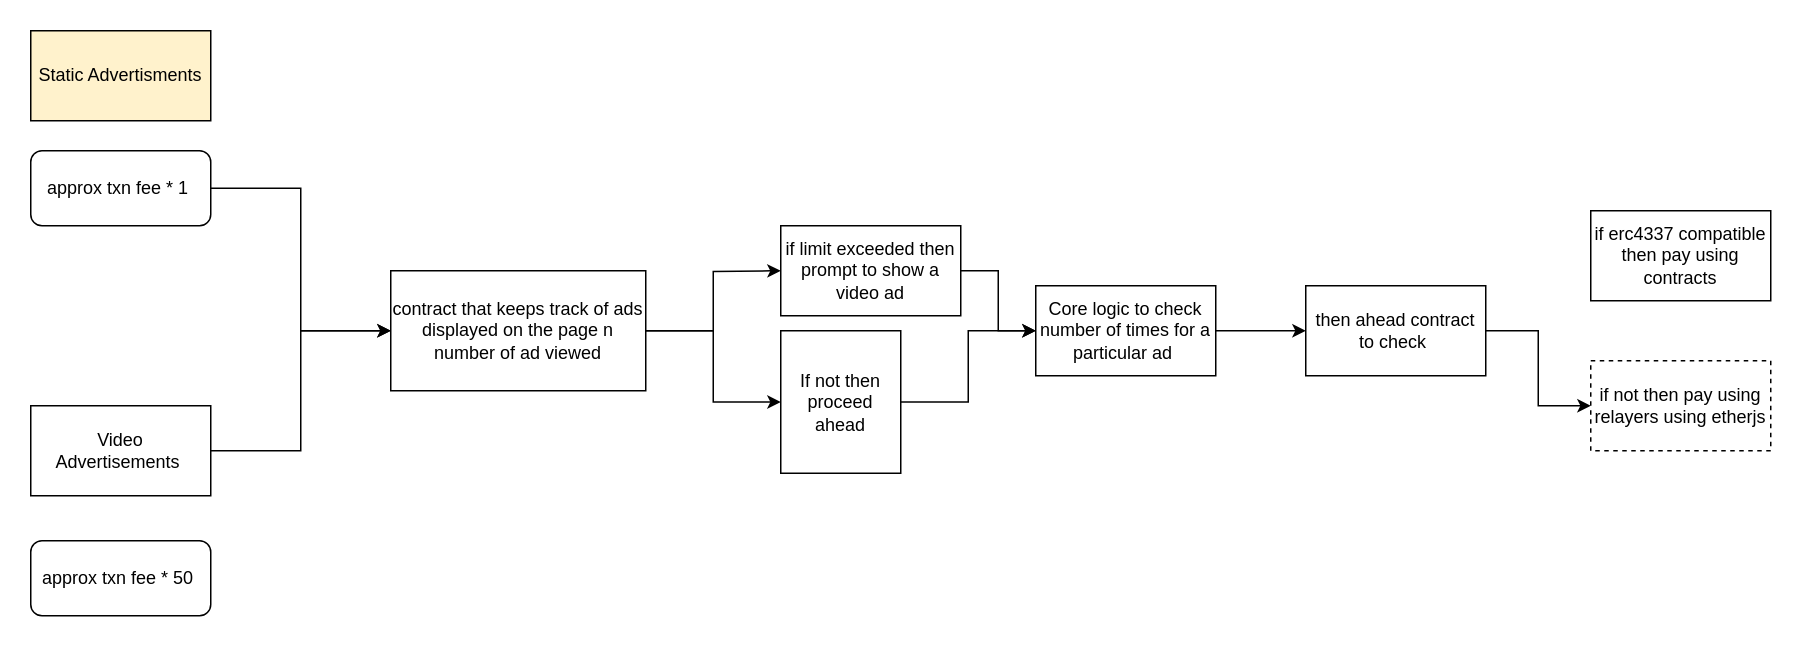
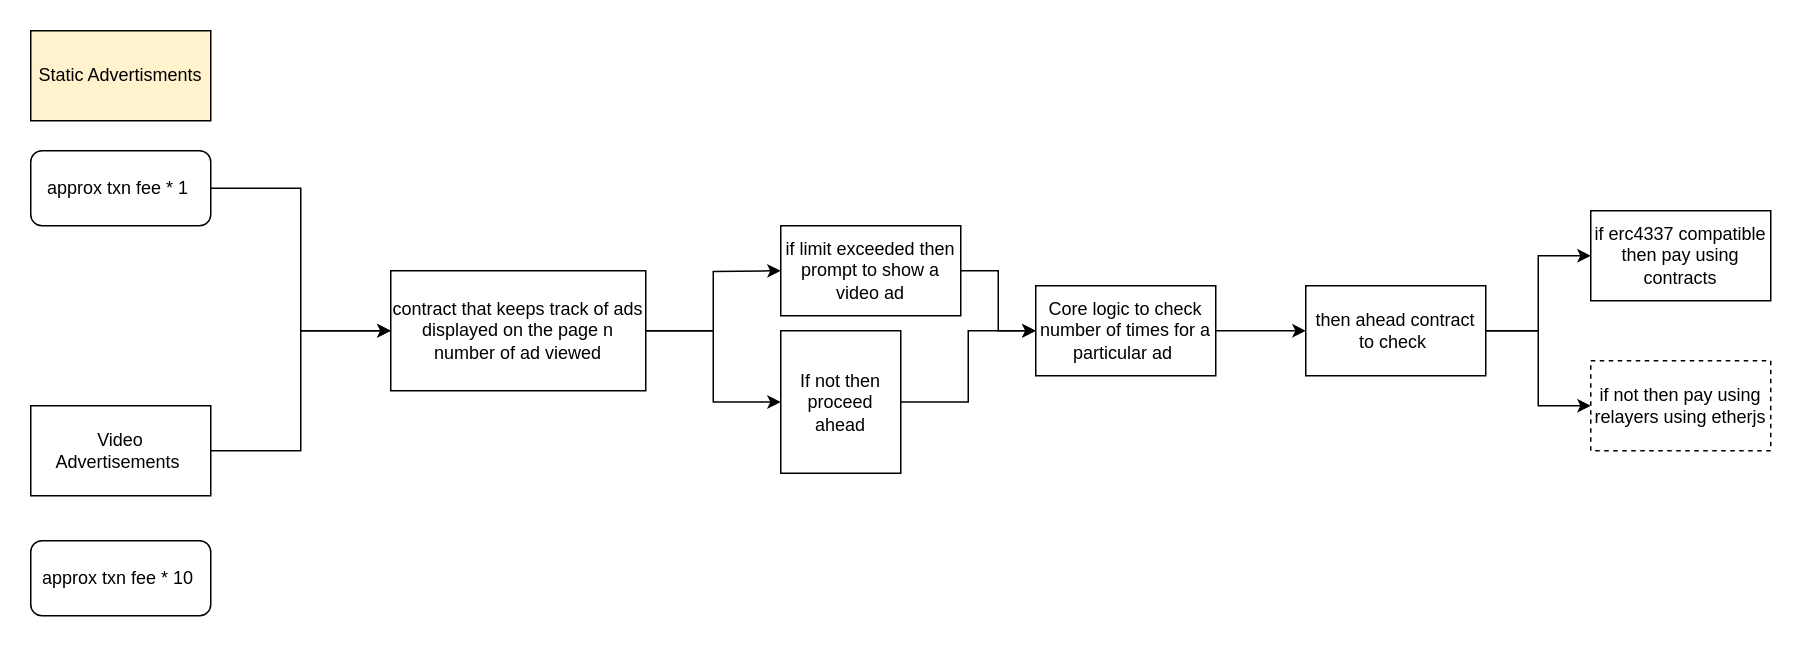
none -> (1538, 271)
(121, 578) -> (121, 578)
